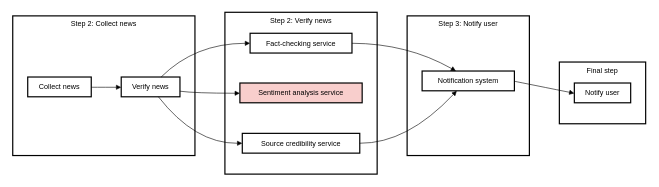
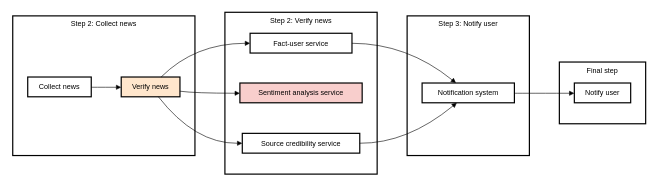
(301, 44) -> (301, 44)
(468, 81) -> (468, 93)
(150, 87) -> (150, 87)
